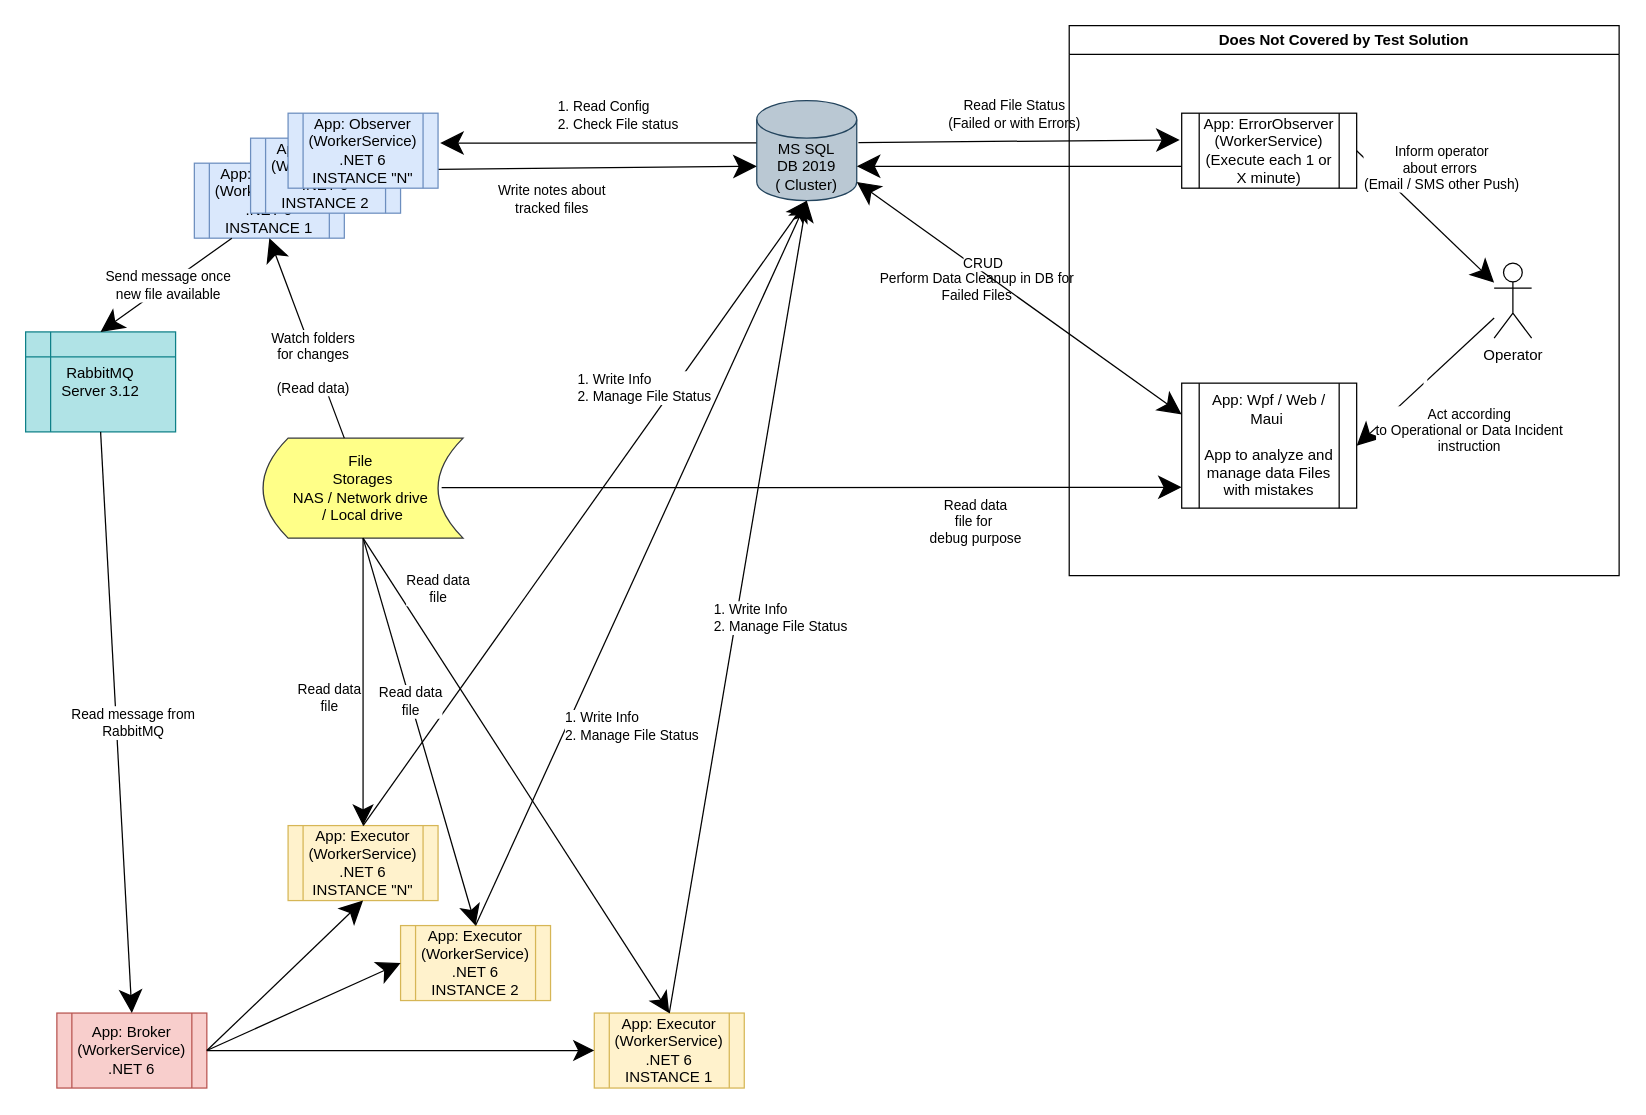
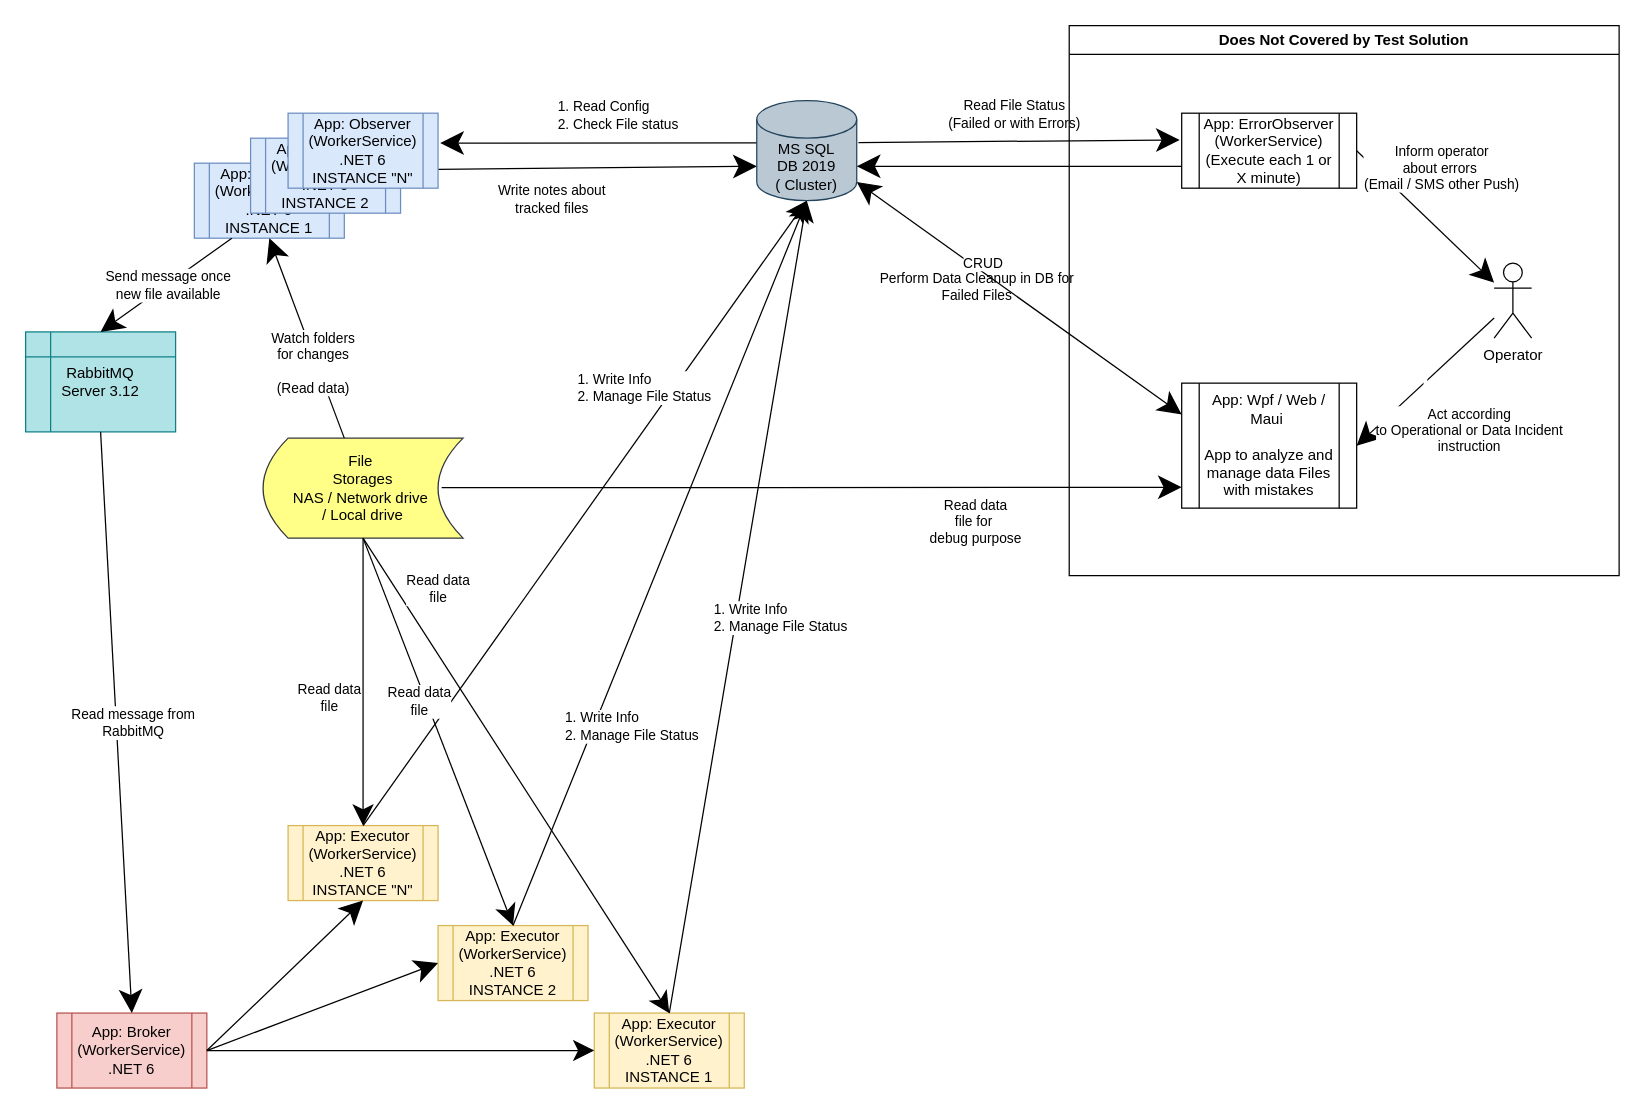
(476, 963) -> (513, 963)
